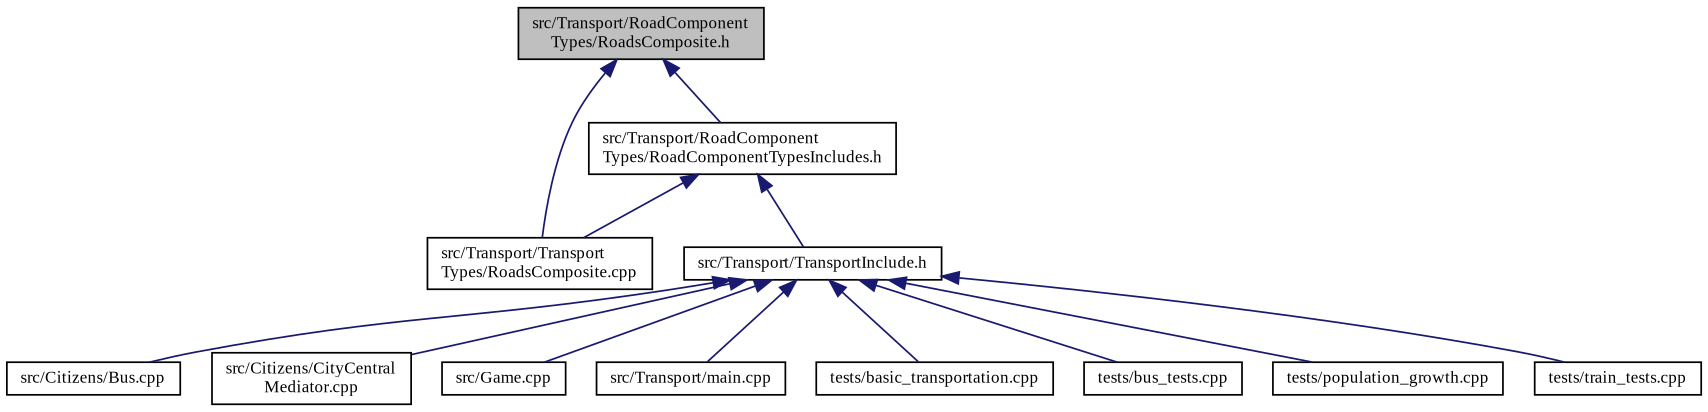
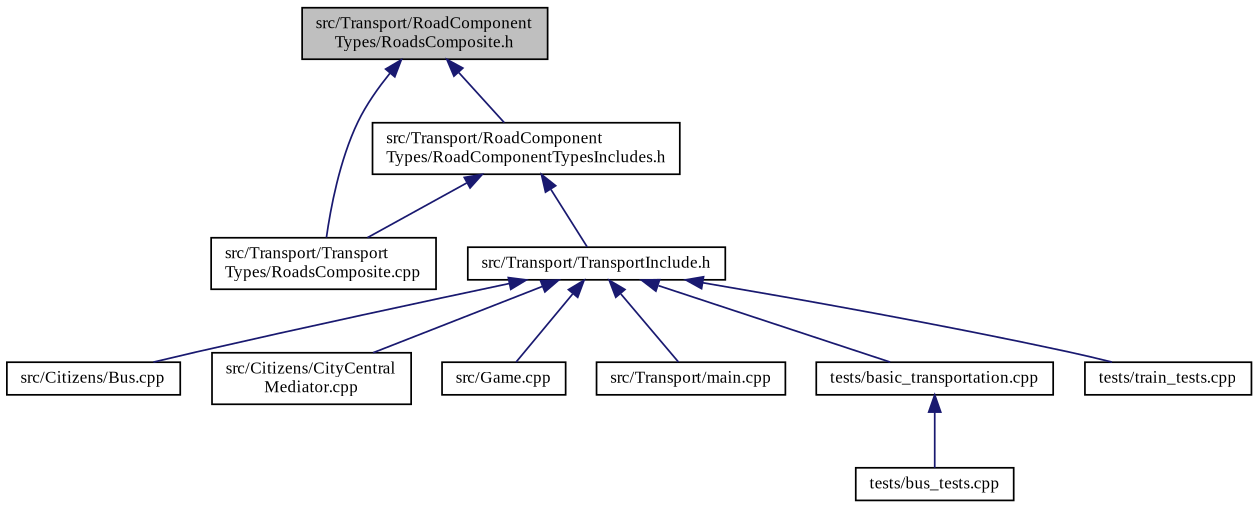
(996, 324) -> (935, 440)
(1388, 379) -> none
